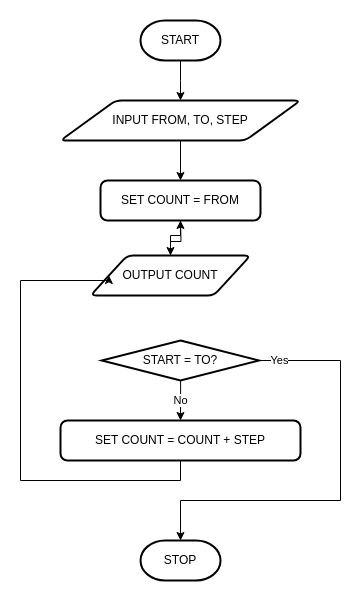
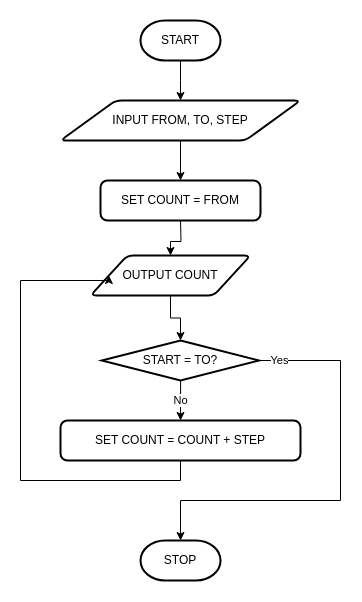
(173, 236) -> (173, 318)
